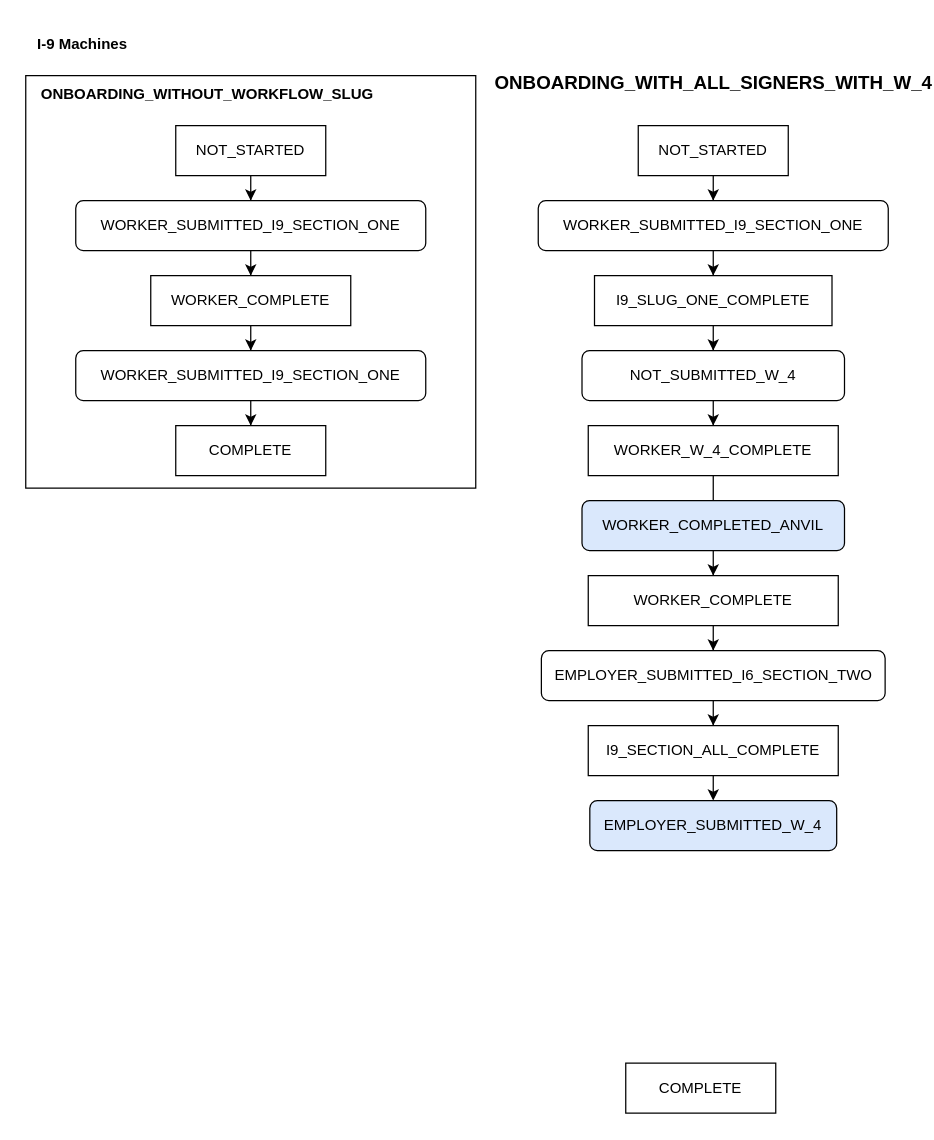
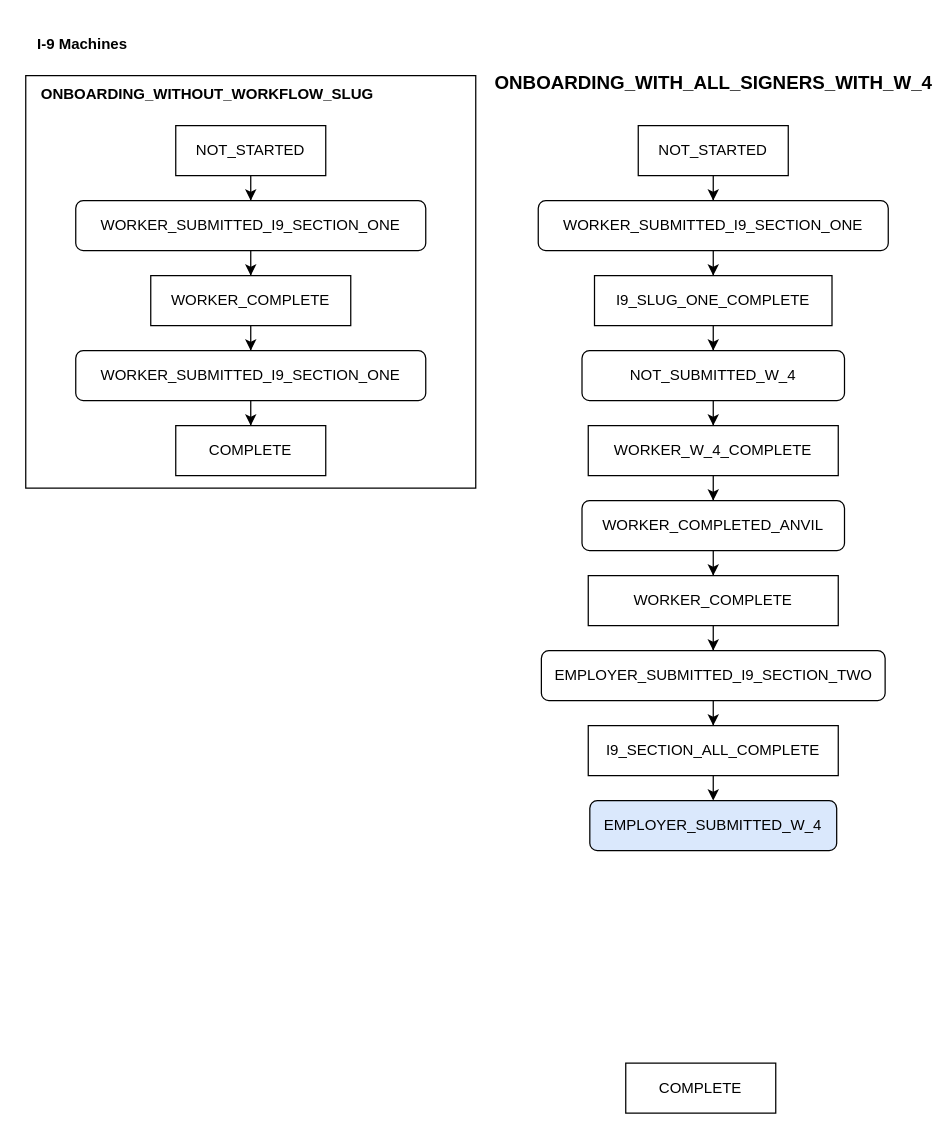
(713, 494) -> (713, 491)
(713, 526) -> (713, 526)
(714, 676) -> (714, 676)
